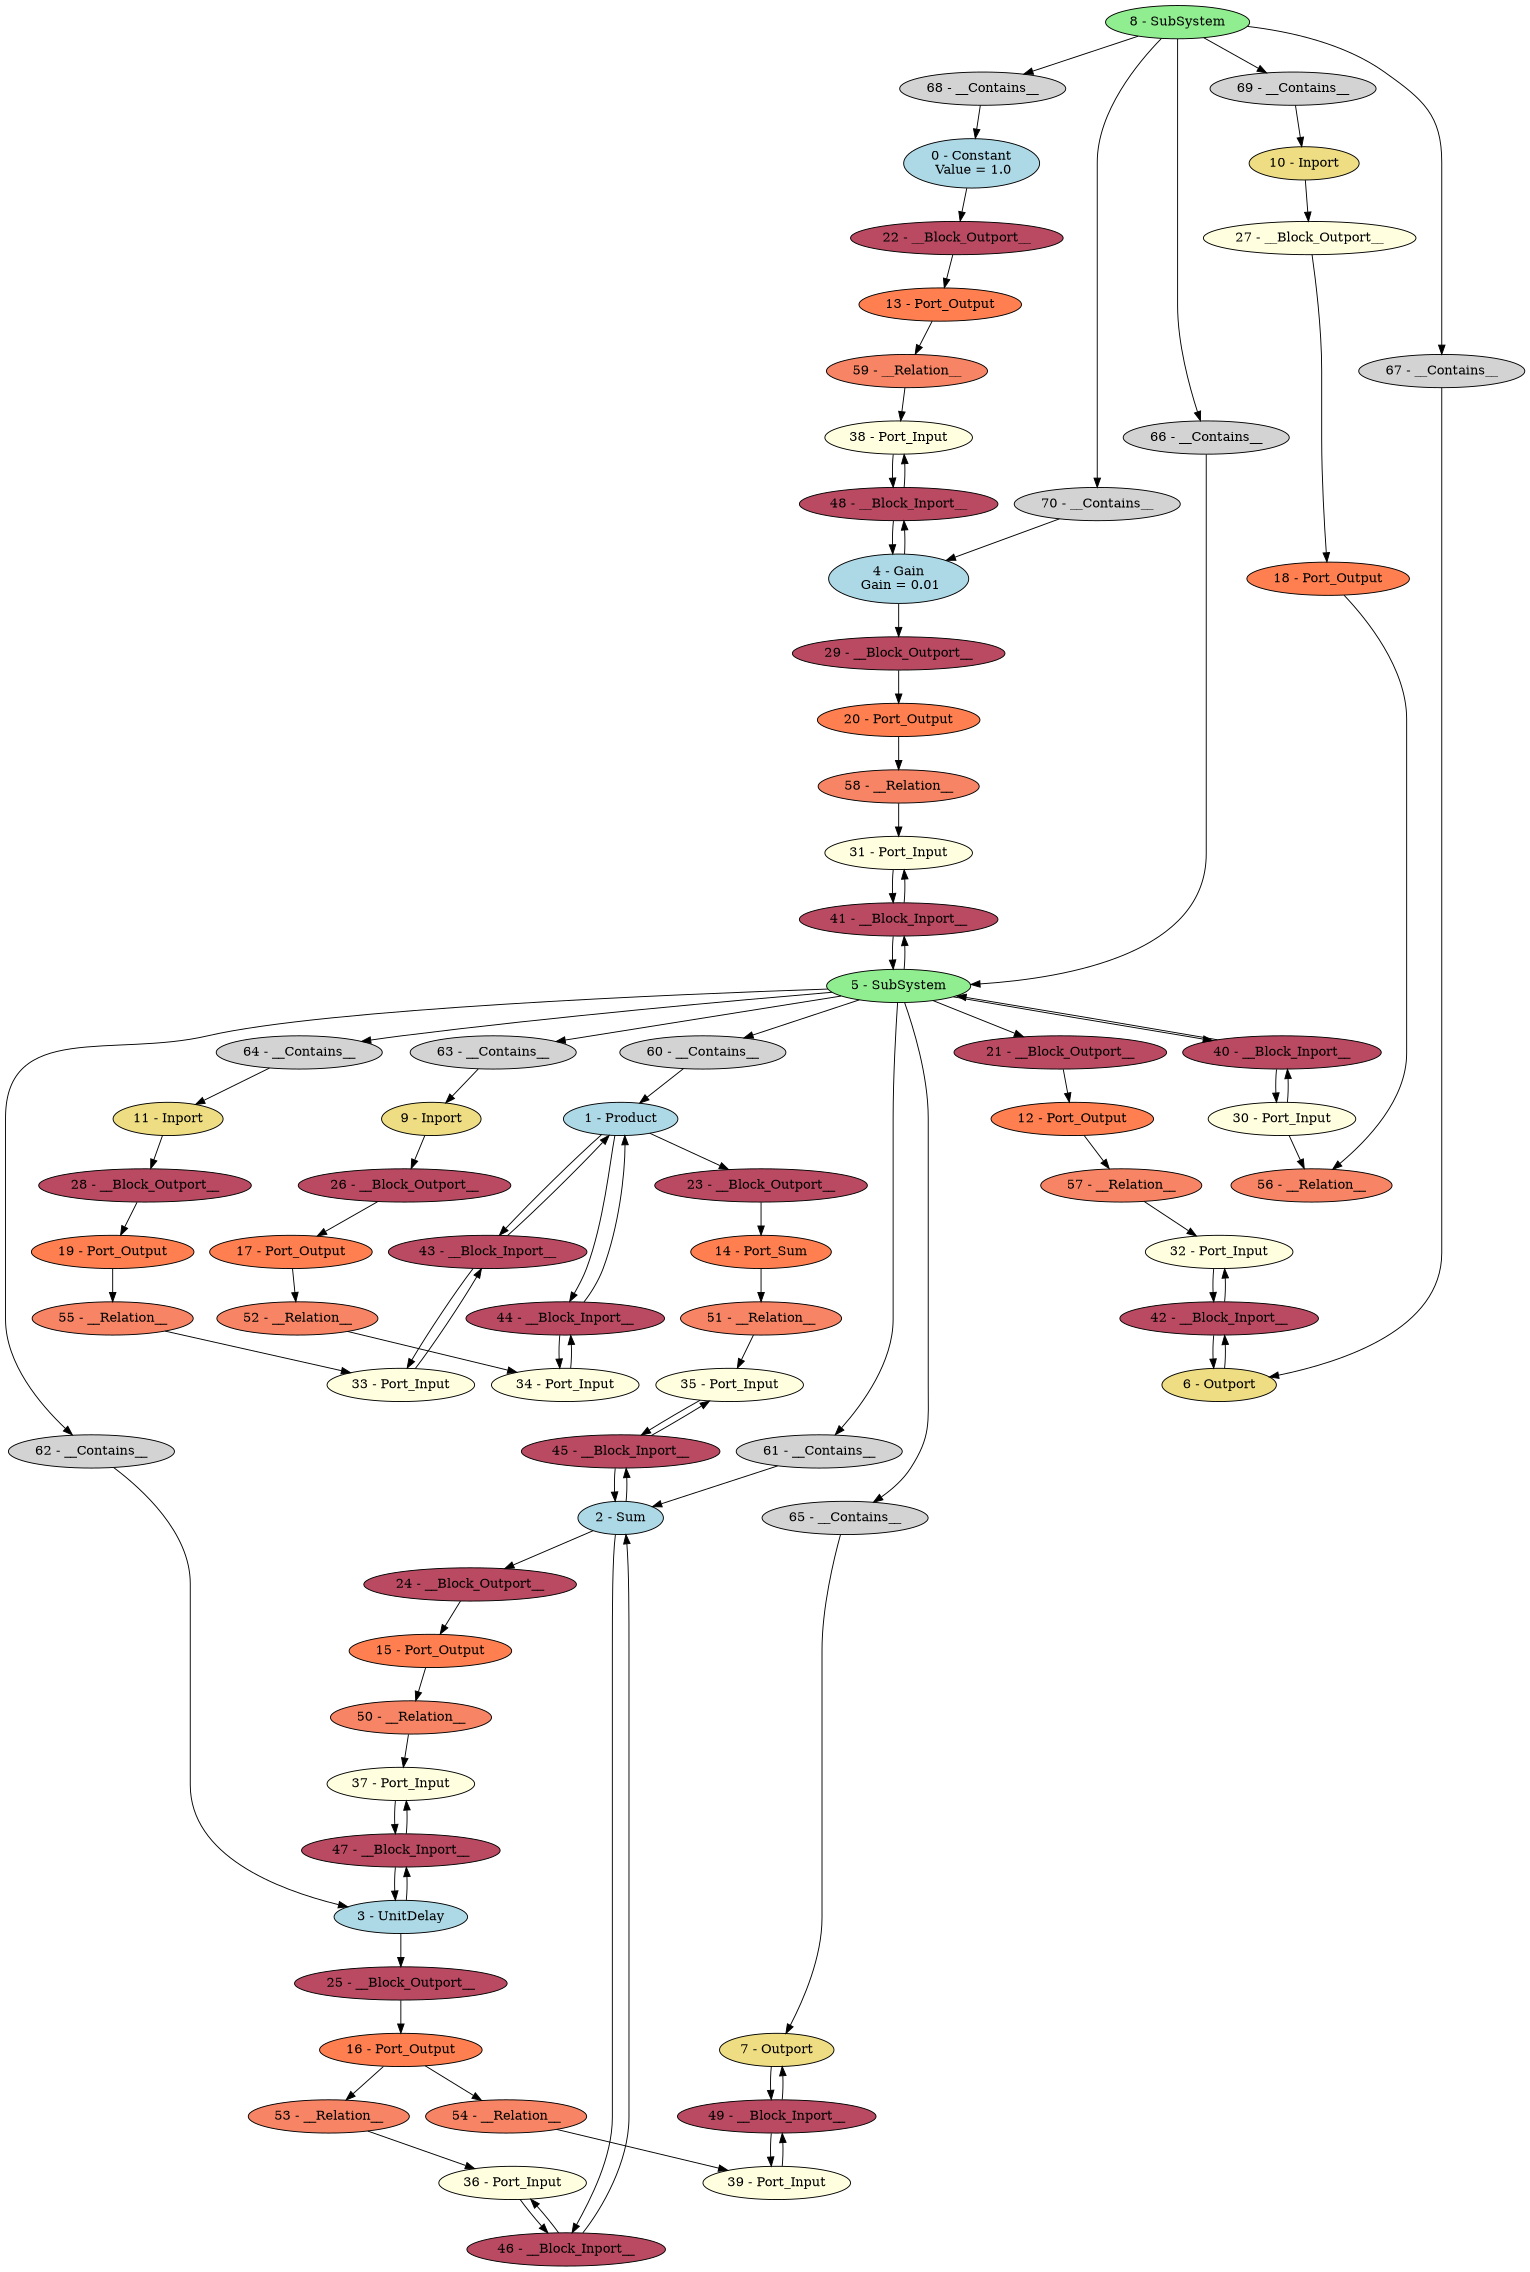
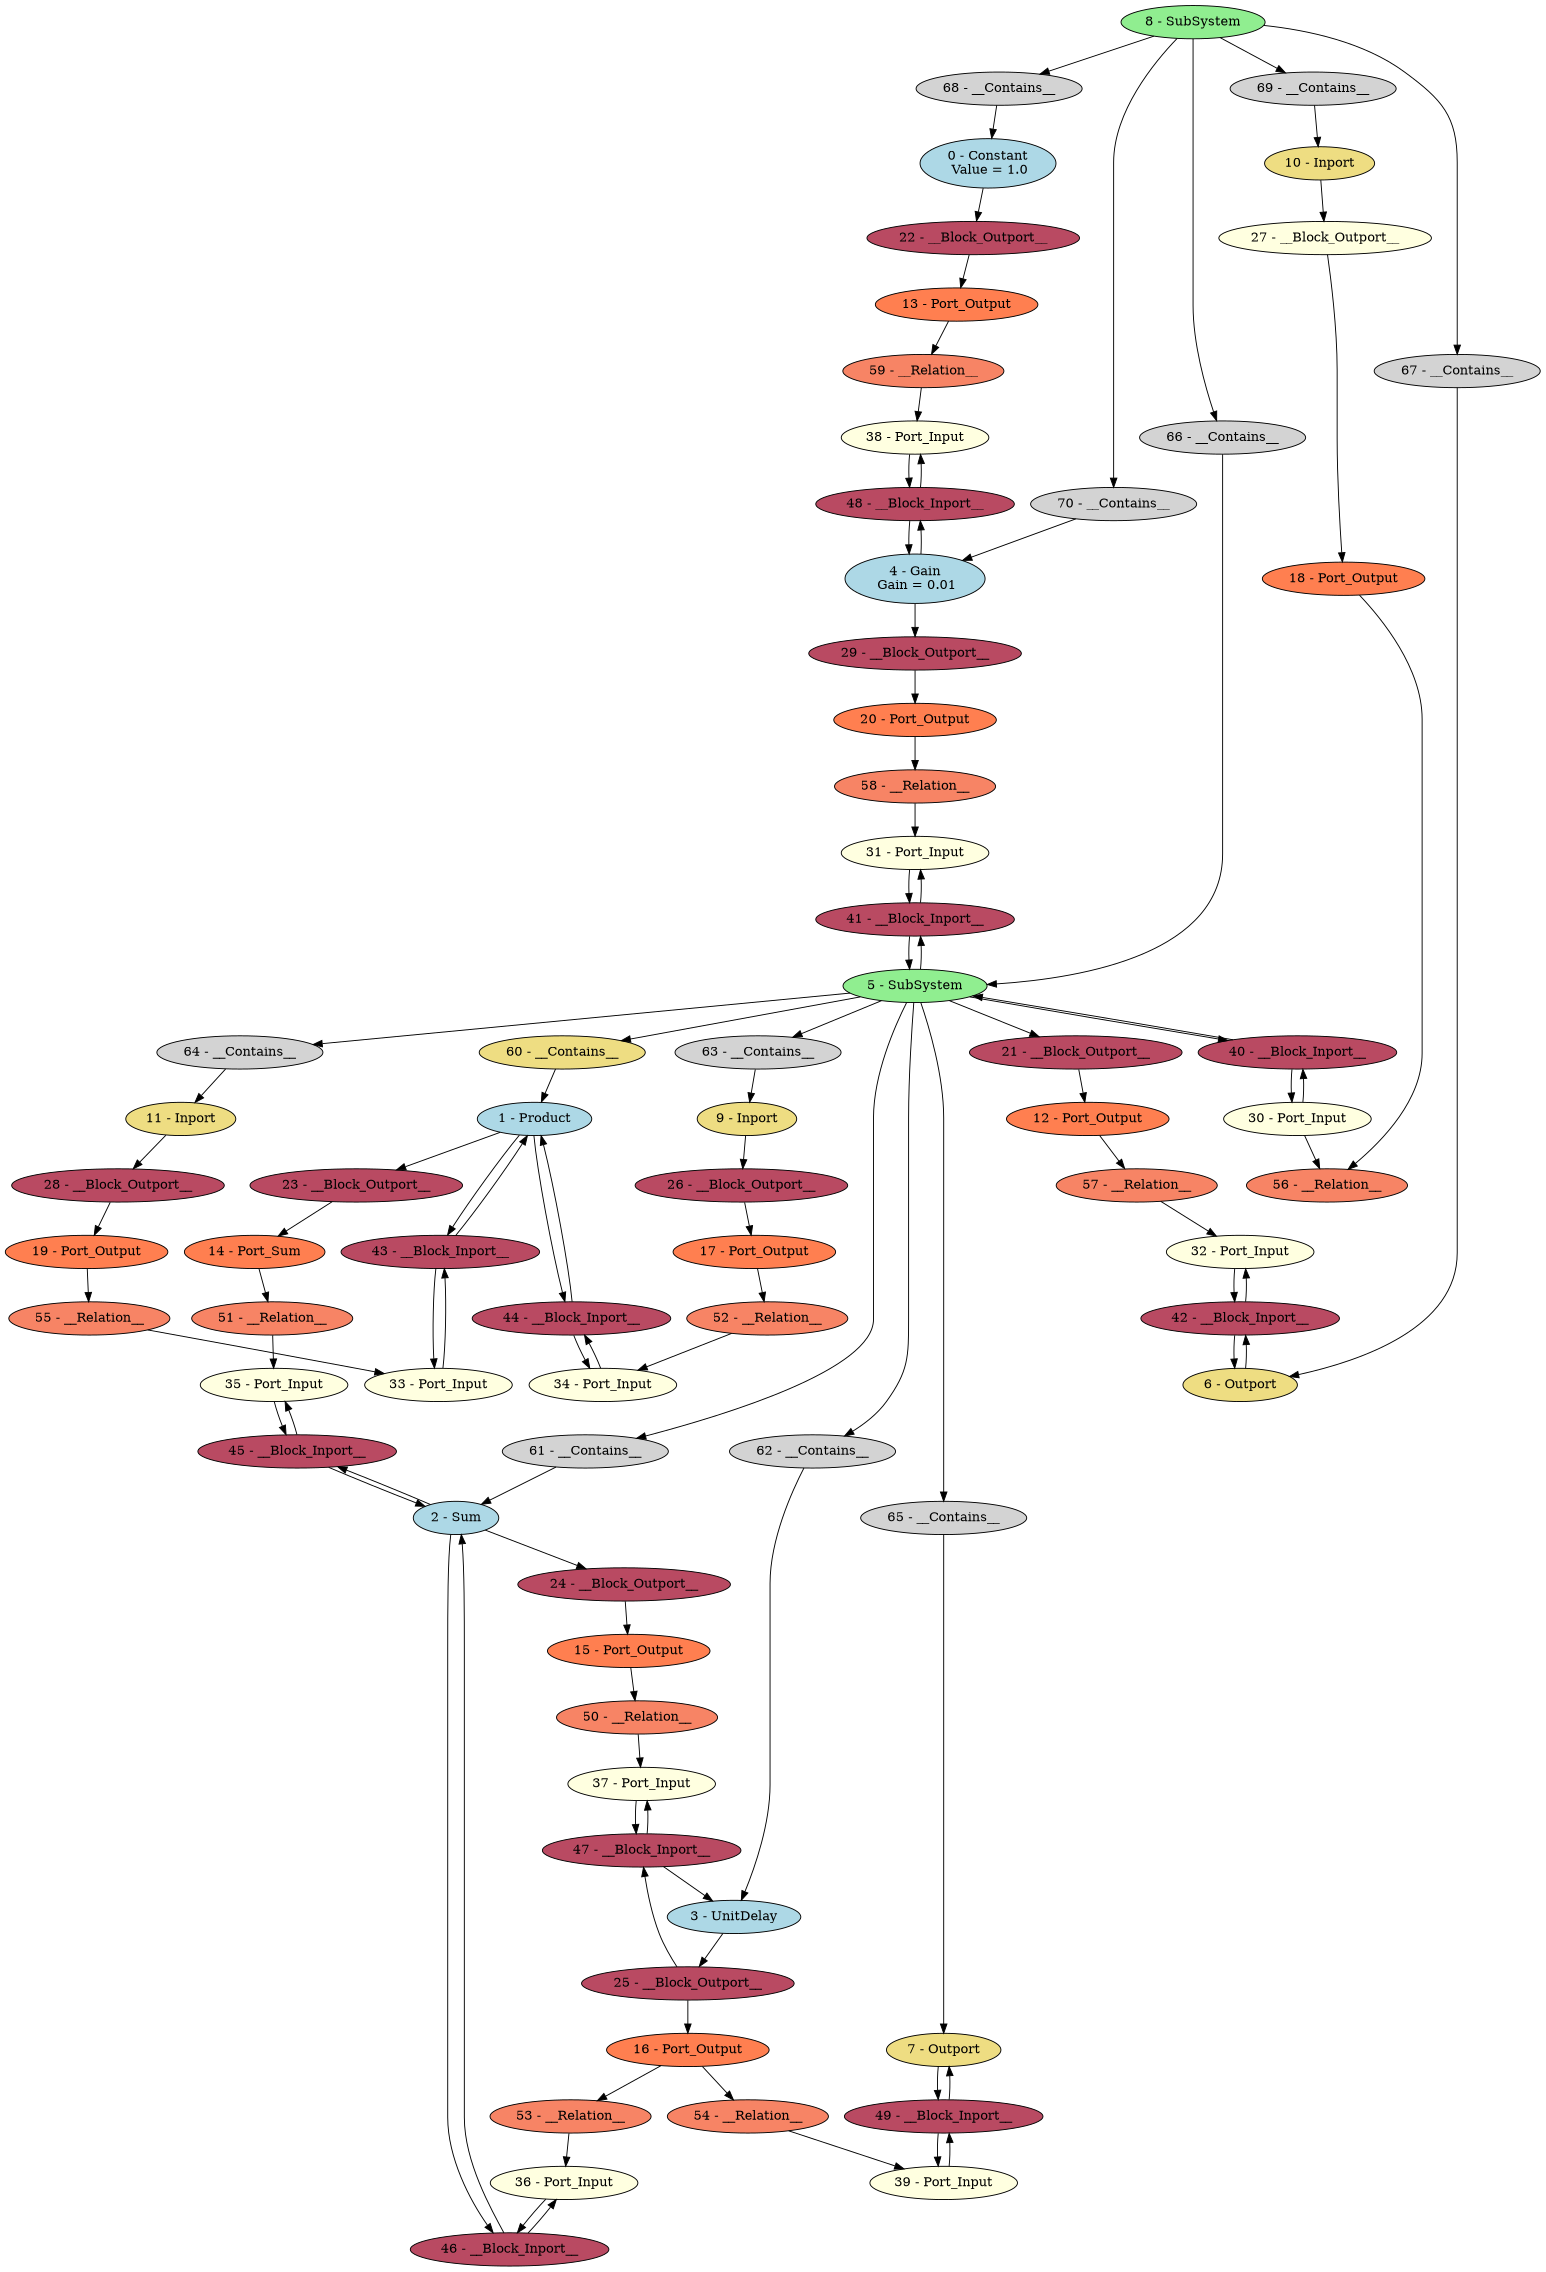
(703, 1052) -> (562, 1052)
(407, 1888) -> (656, 1924)
